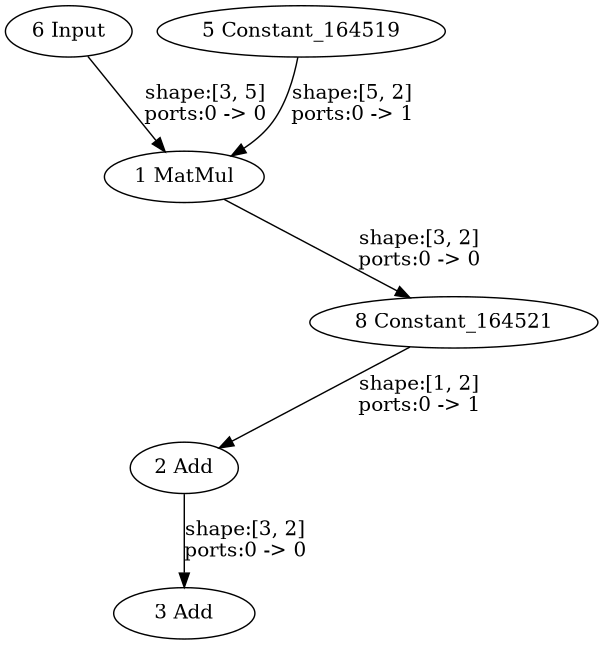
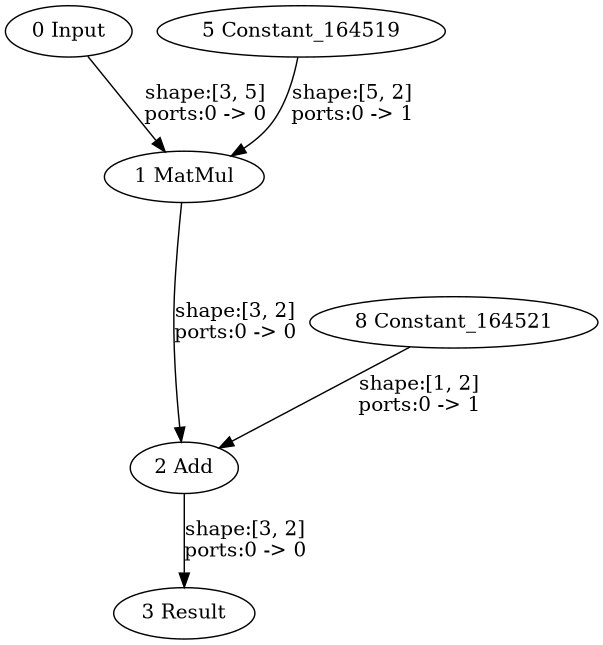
(69, 31) -> (69, 31)
(311, 245) -> (174, 315)
(184, 613) -> (184, 613)
